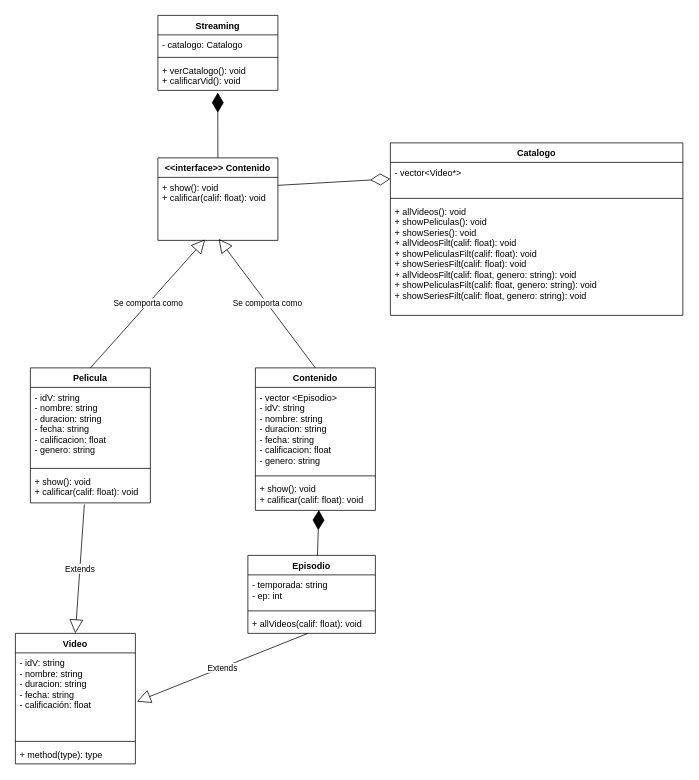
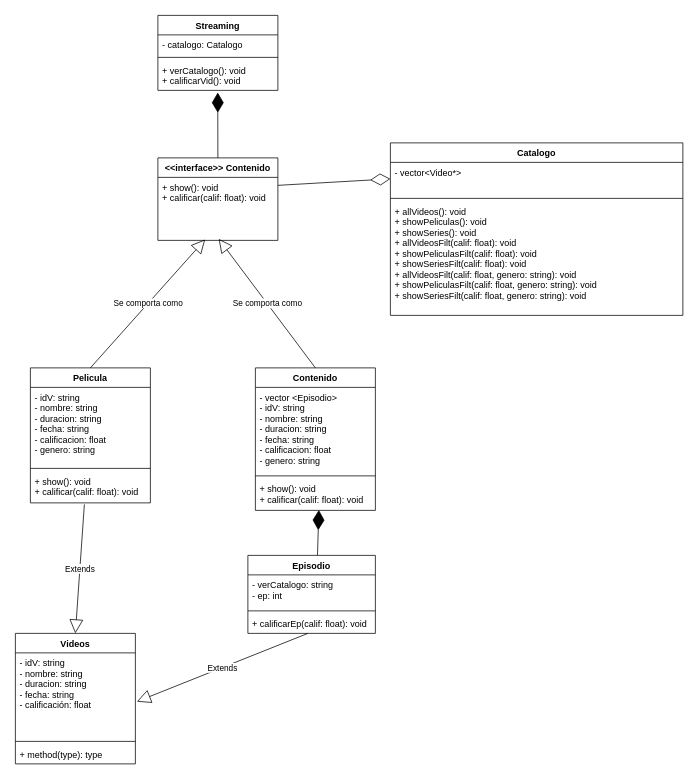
(295, 585) -> (299, 585)
(316, 624) -> (321, 624)
(75, 644) -> (75, 644)
